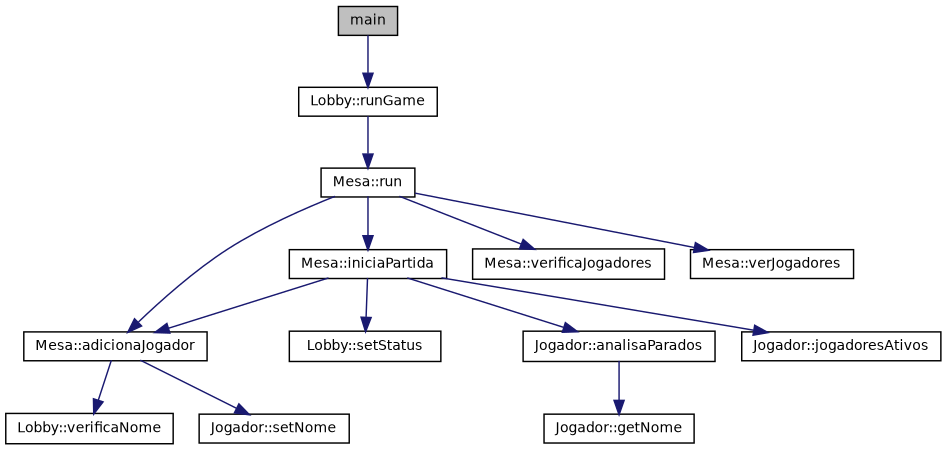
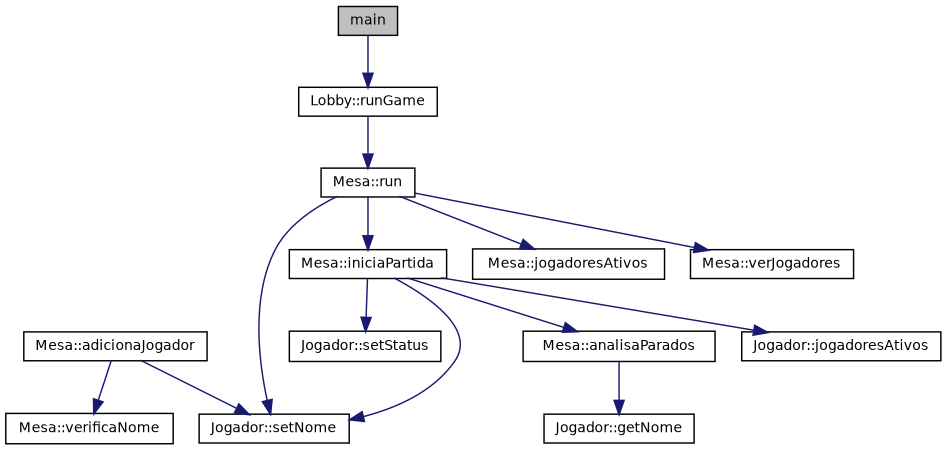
(230, 248) -> (264, 283)
(569, 264) -> (569, 264)
(249, 303) -> (456, 358)
(365, 346) -> (365, 346)
(619, 346) -> (619, 346)
(89, 429) -> (89, 429)
